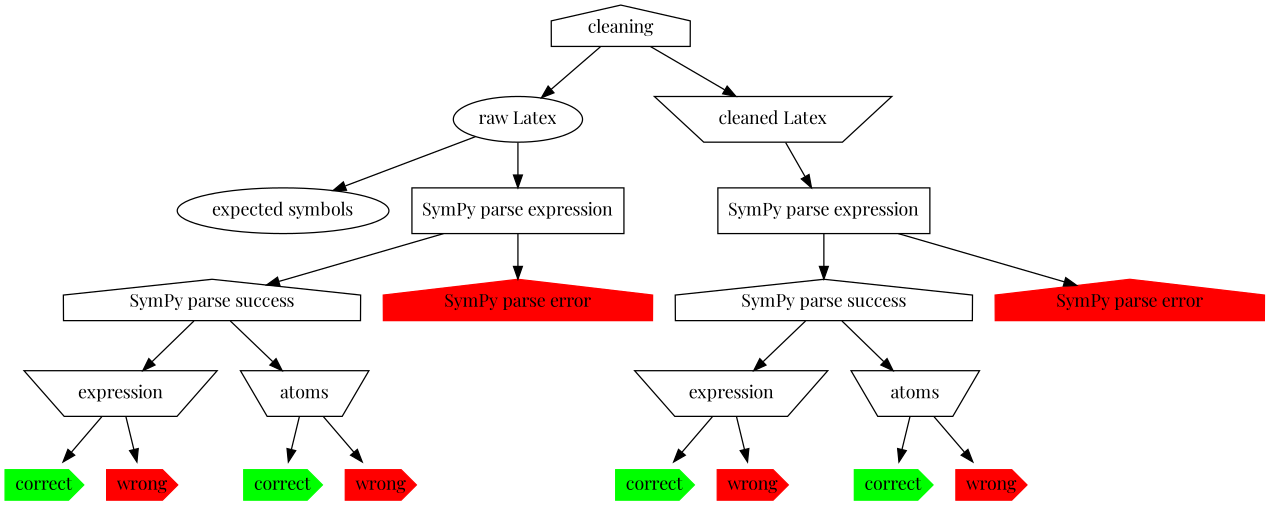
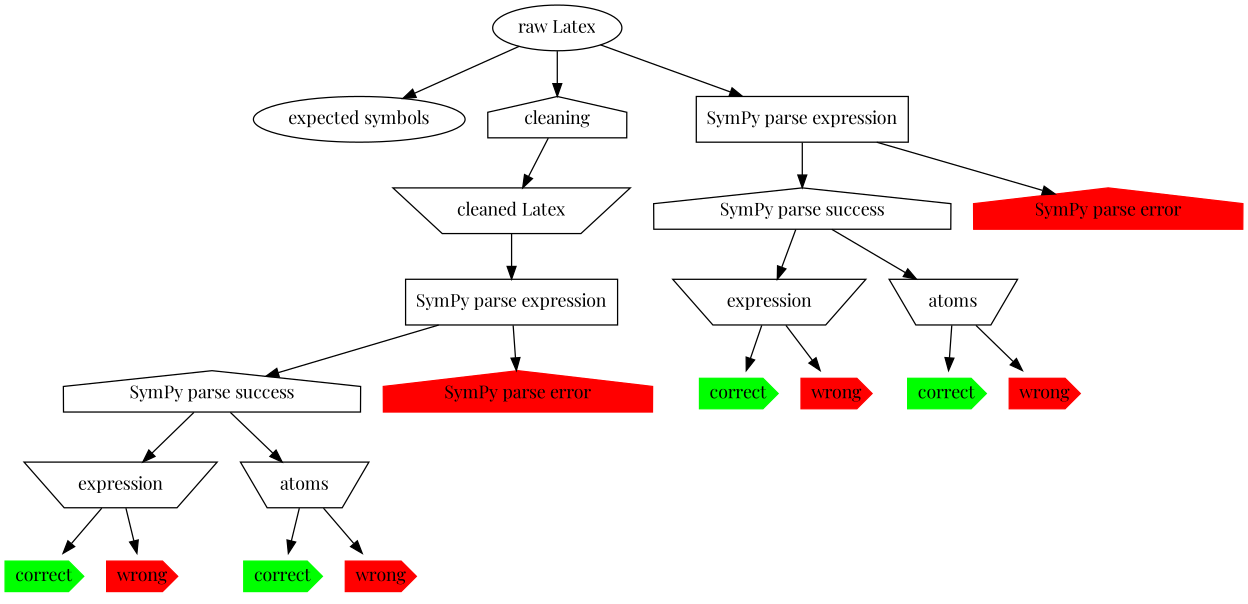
(576, 68) -> (557, 67)
